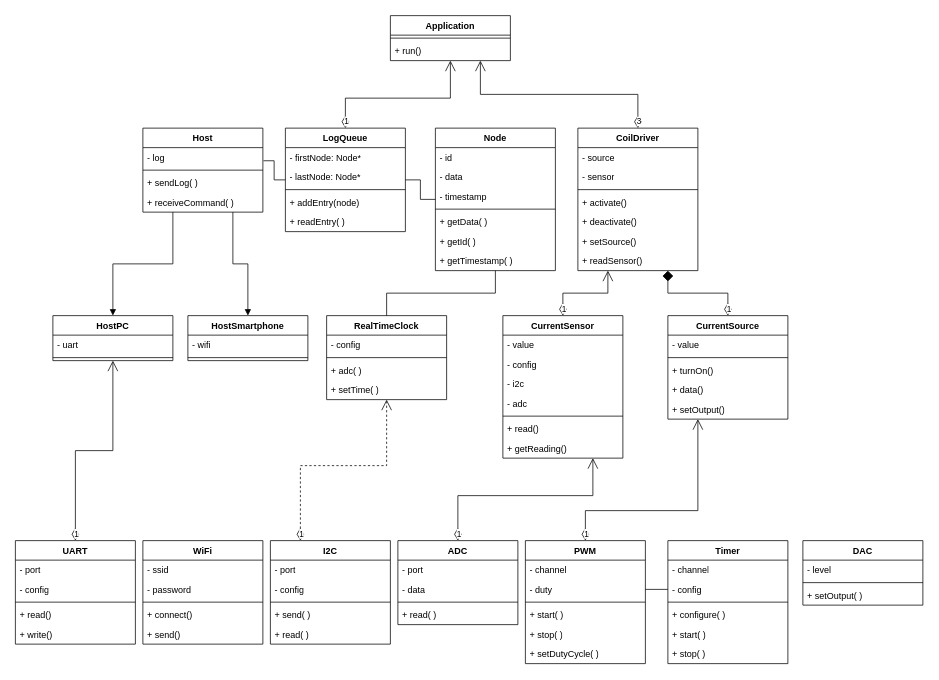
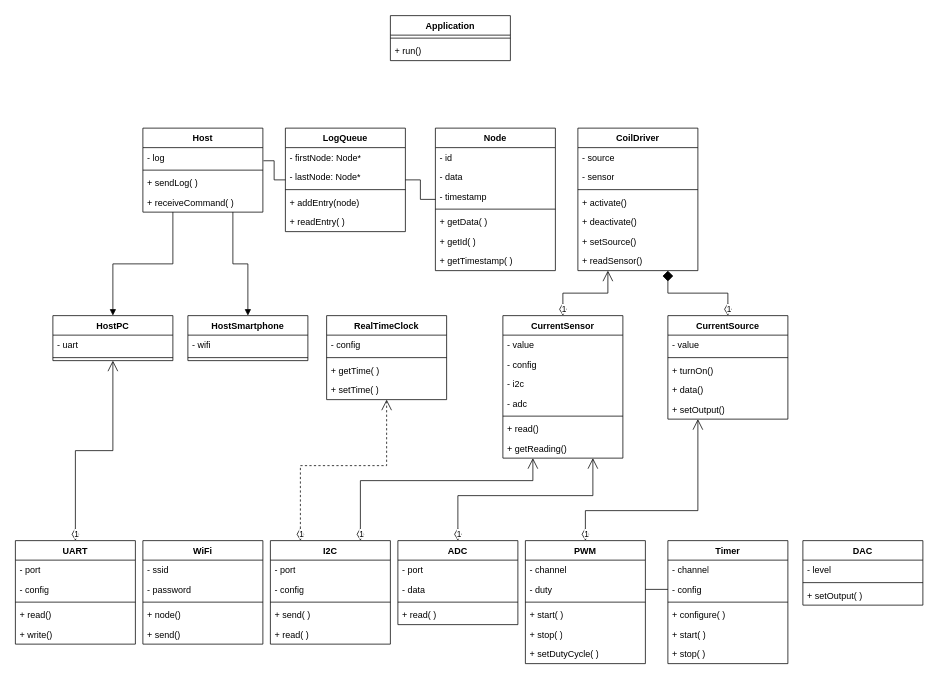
(554, 94) -> none
(406, 98) -> none
(440, 293) -> none
(349, 371) -> (358, 371)
none -> (433, 480)
(174, 616) -> (166, 616)
